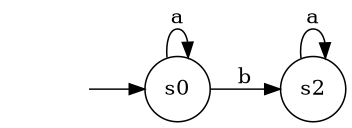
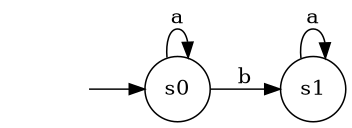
(313, 89) -> (313, 89)
